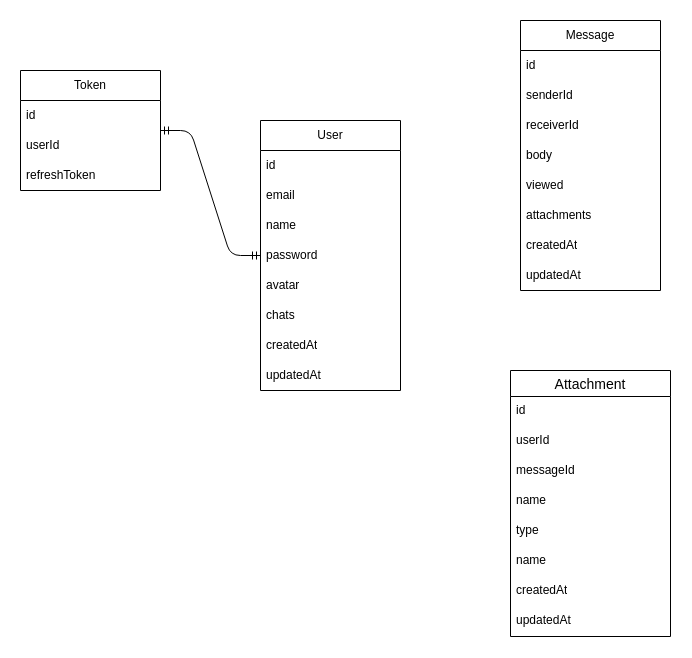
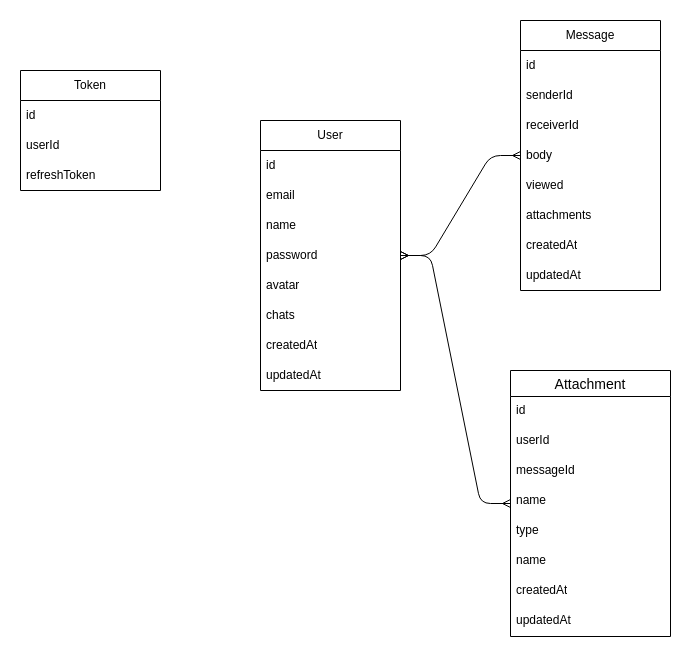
(210, 193) -> none
none -> (466, 196)
none -> (458, 390)
